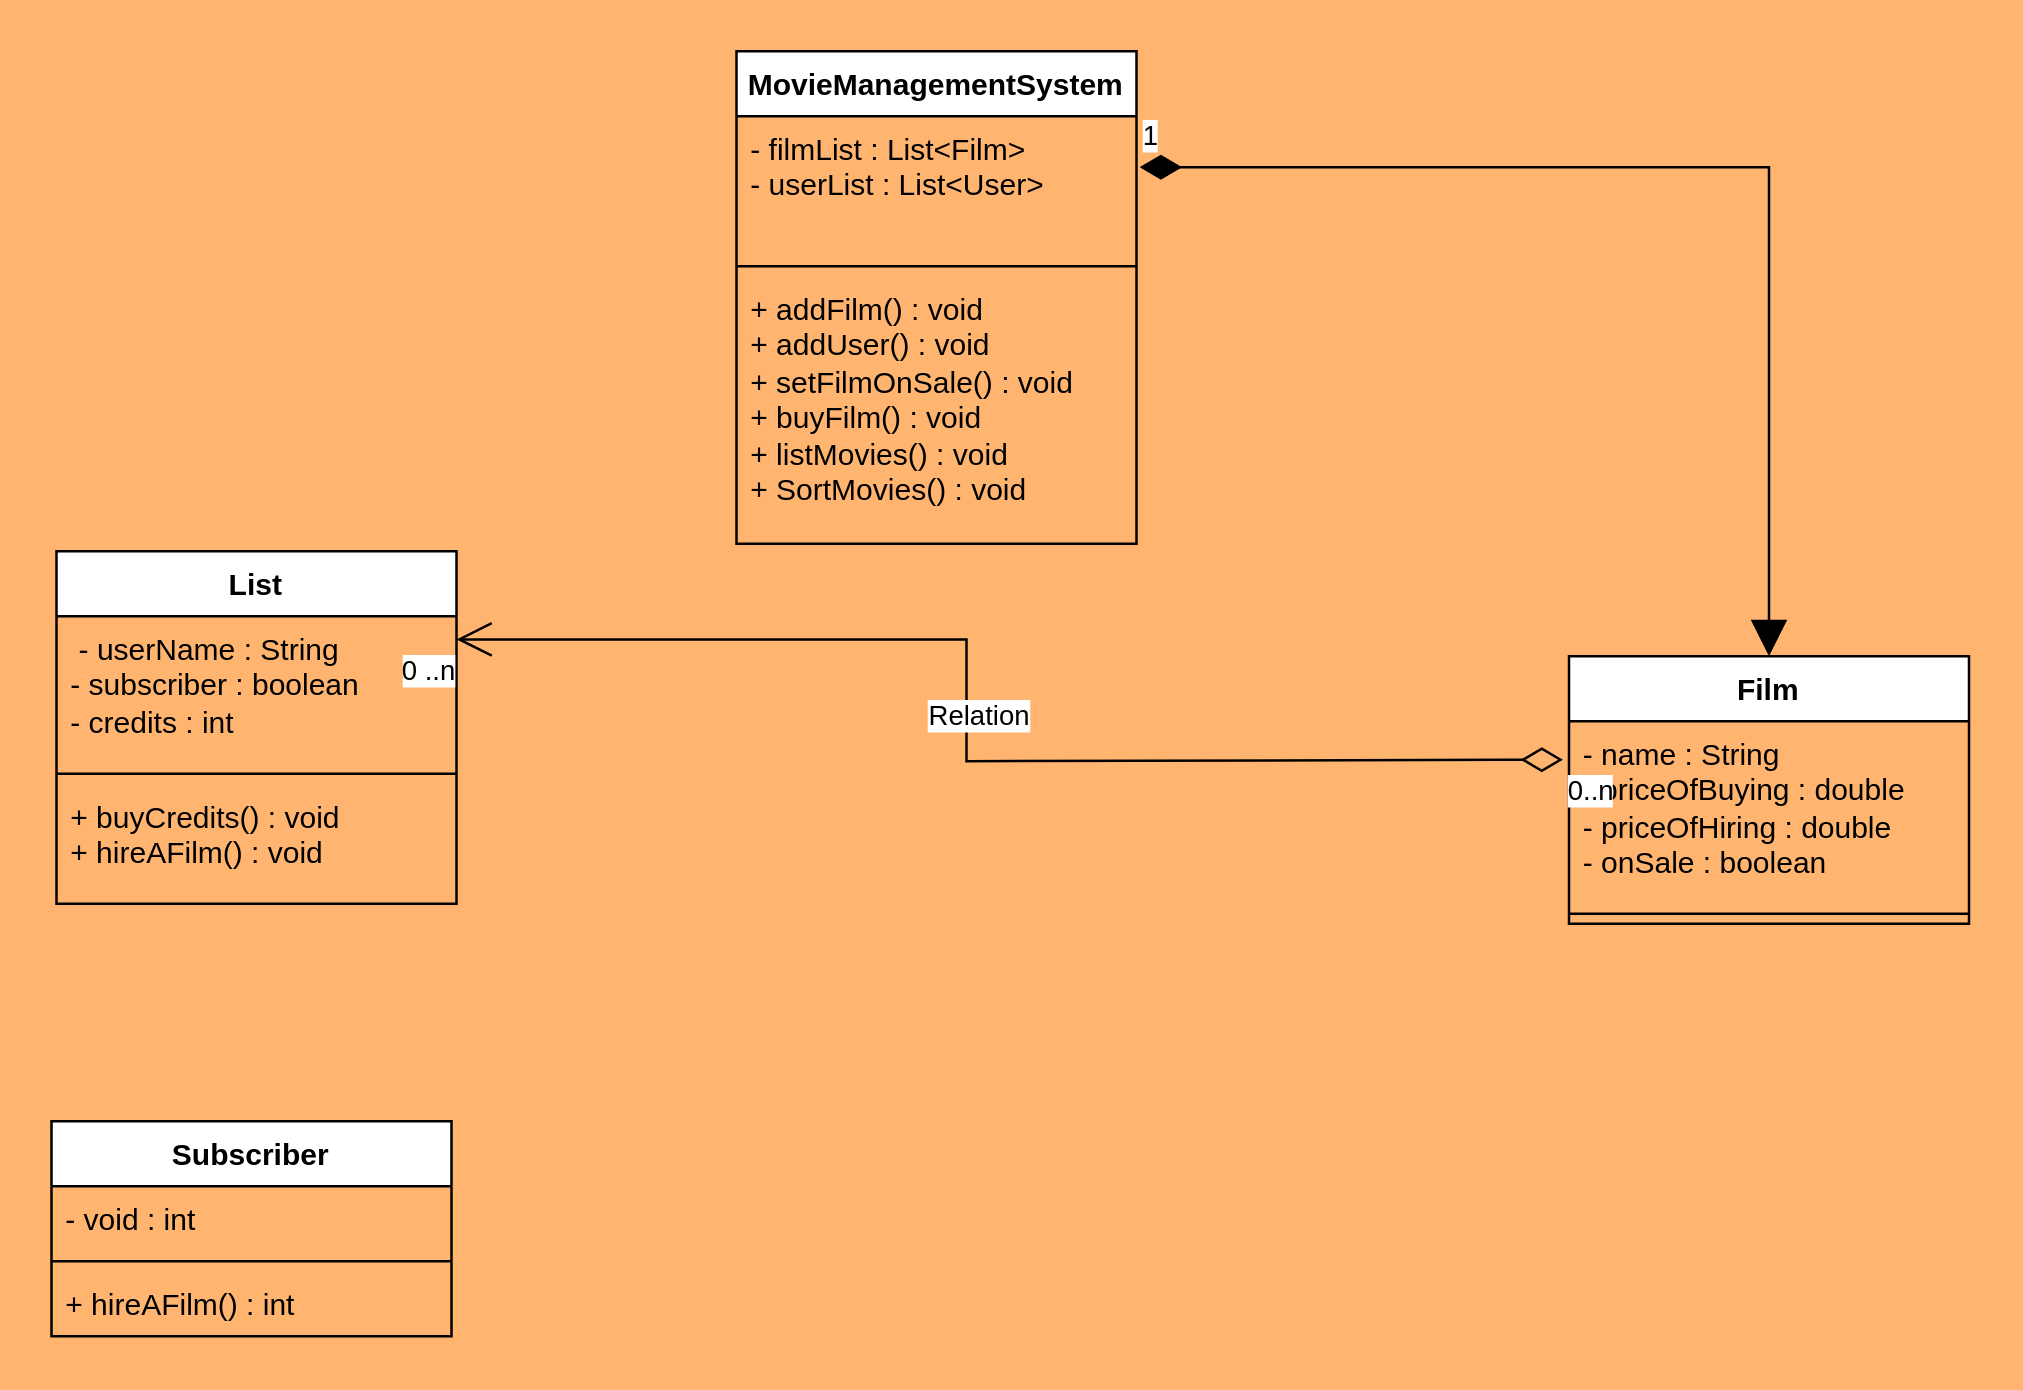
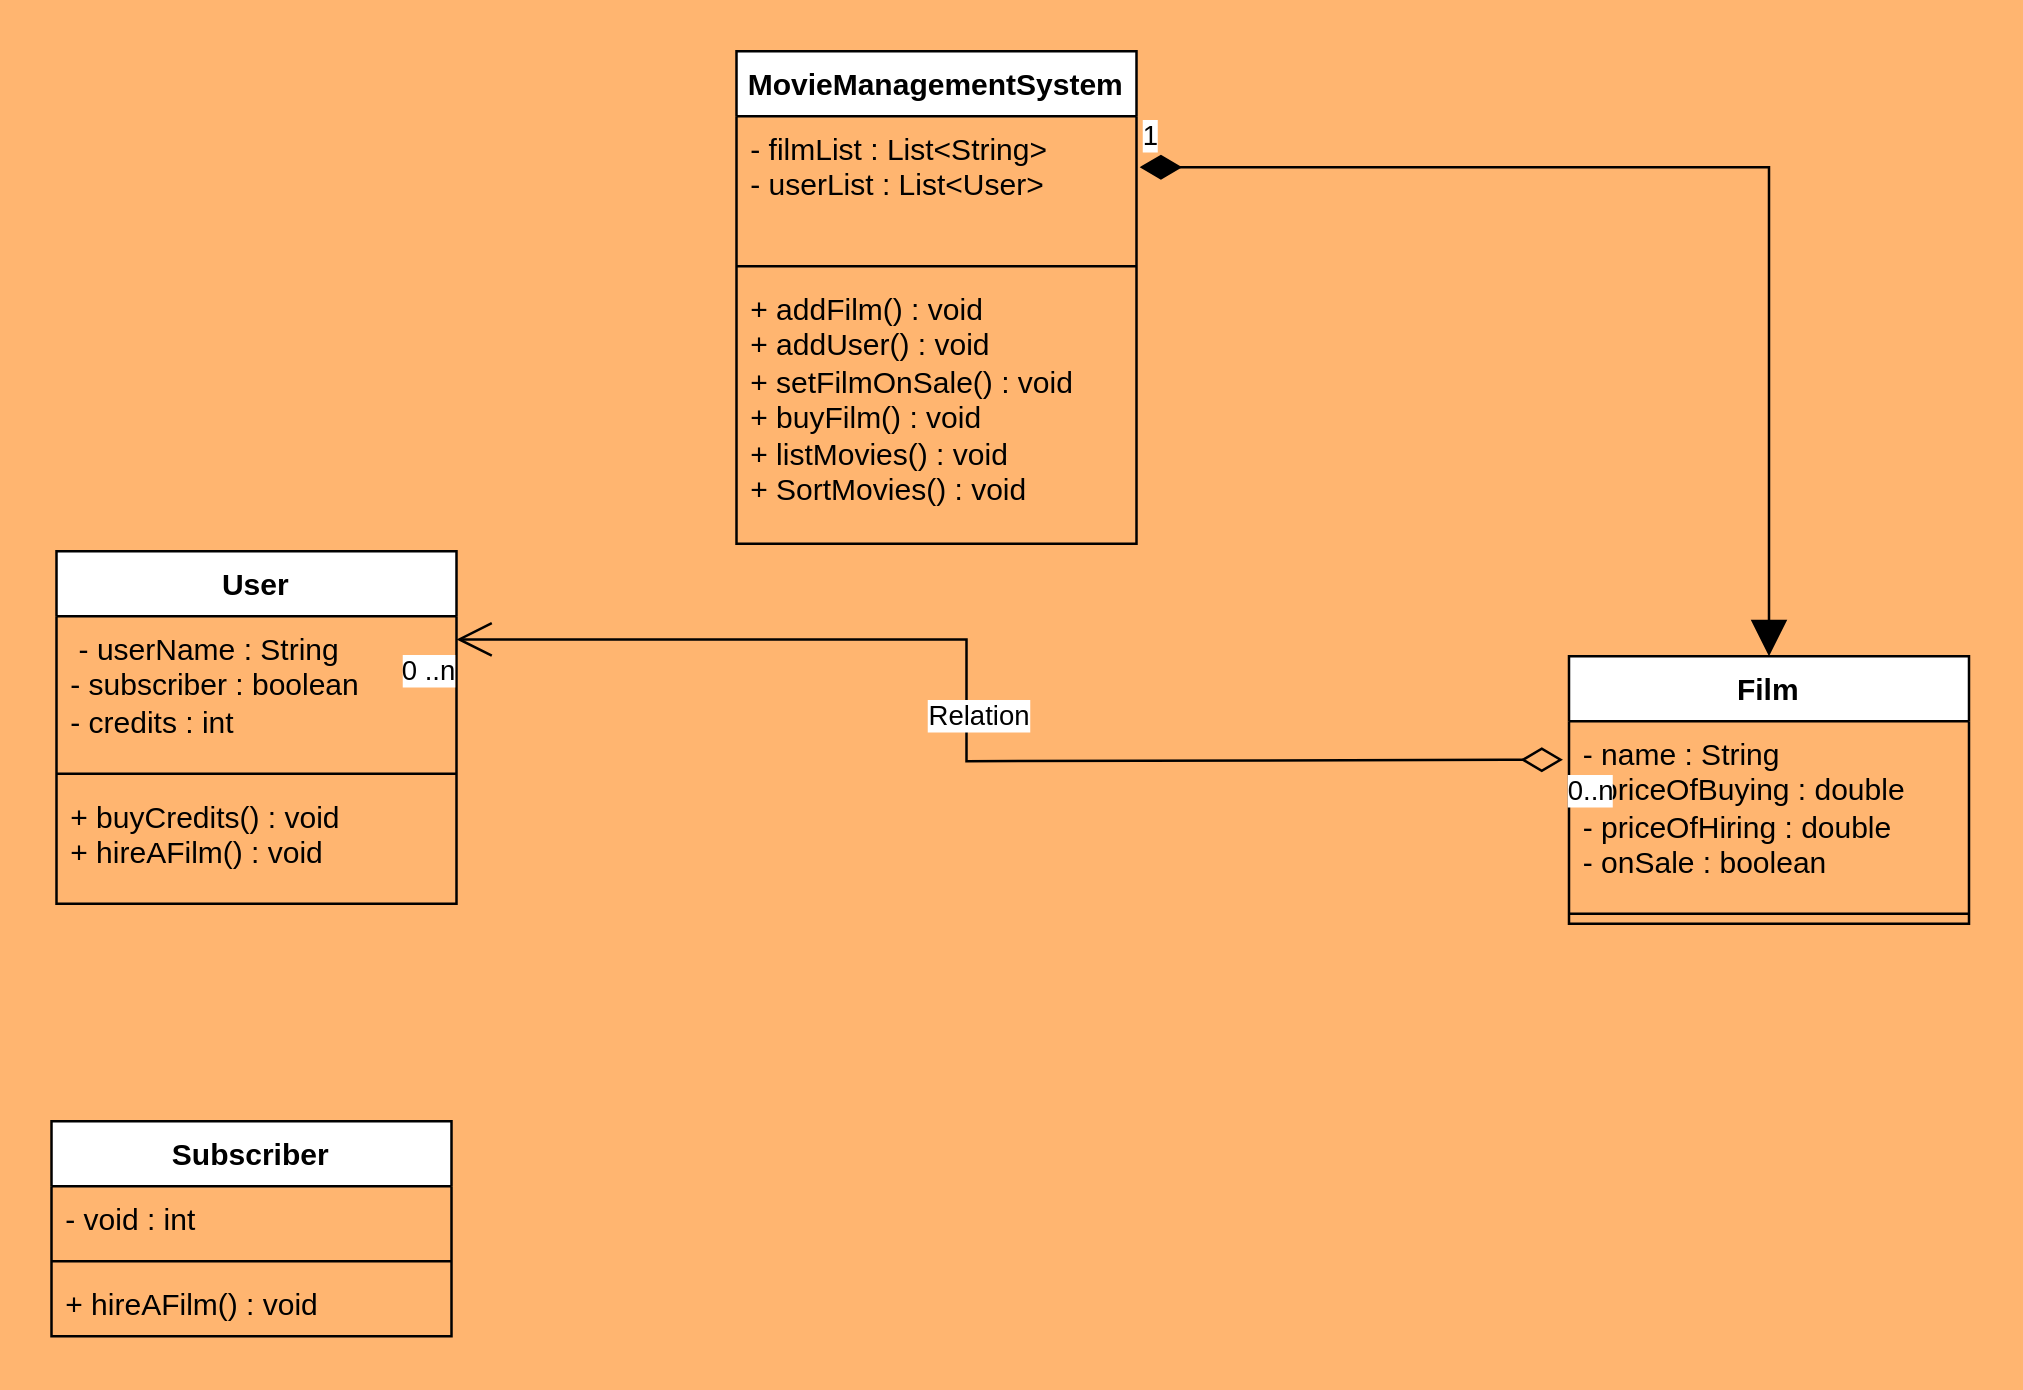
(921, 170) -> (926, 170)
(256, 587) -> (256, 587)
(195, 1307) -> (203, 1307)
